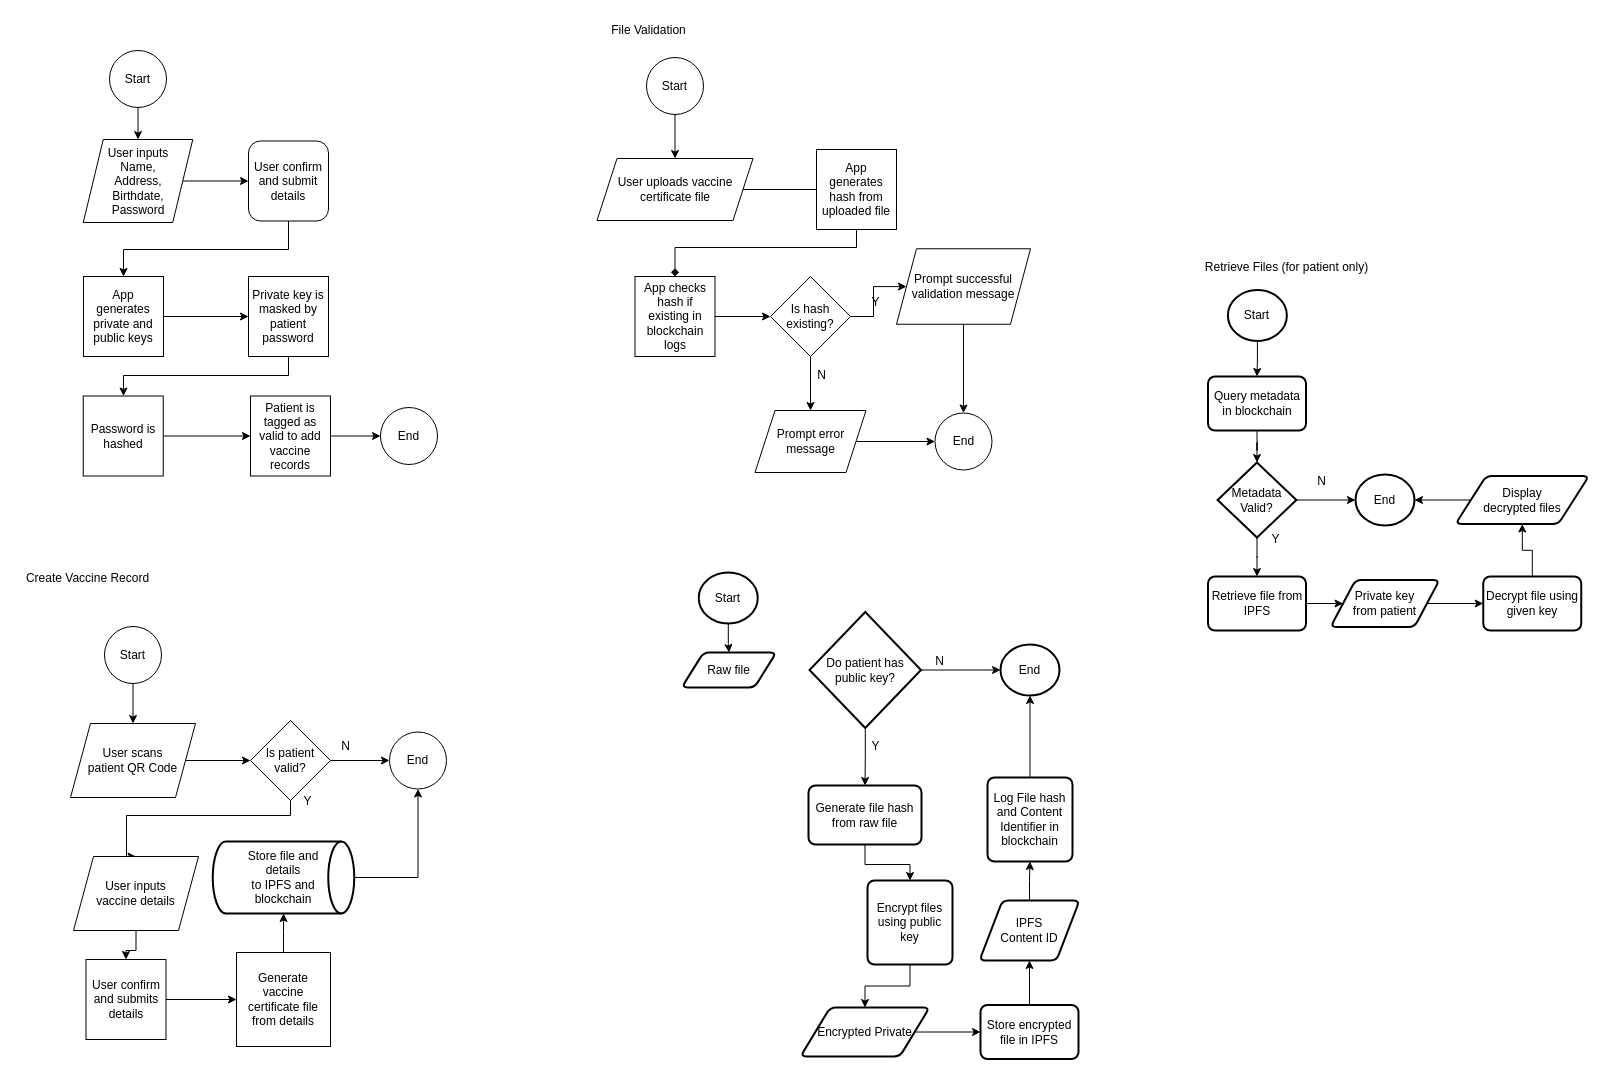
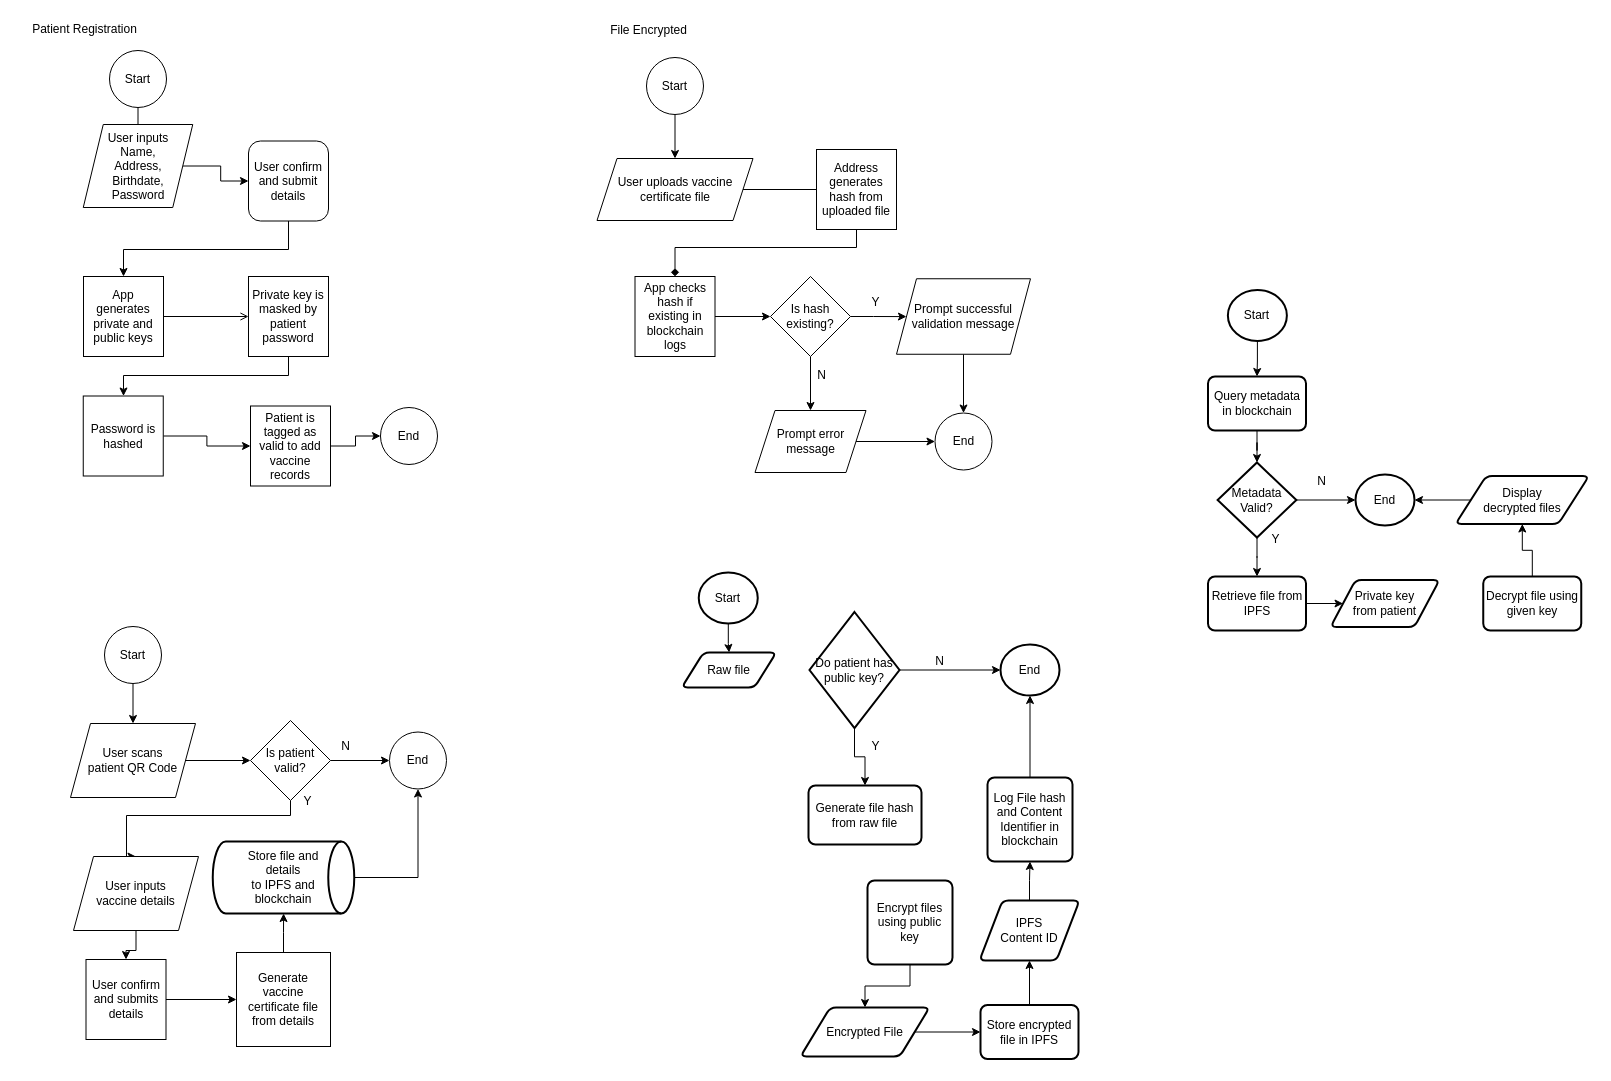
none -> (84, 30)
(649, 31) -> (649, 31)
(138, 181) -> (138, 166)
(857, 190) -> (857, 190)
(1286, 268) -> none
(964, 287) -> (964, 317)
(240, 317) -> (242, 317)
(291, 436) -> (291, 446)
(87, 579) -> none
(1451, 604) -> none
(865, 670) -> (855, 670)
(882, 865) -> none
(865, 1033) -> (865, 1033)
